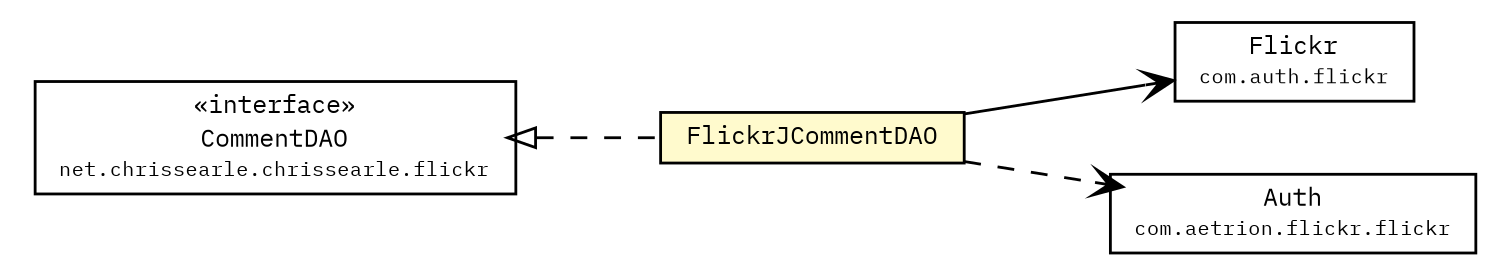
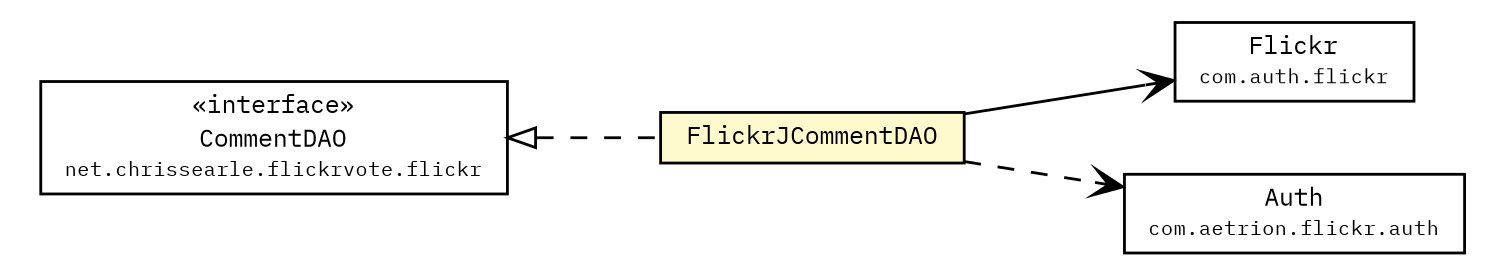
(275, 170) -> (274, 170)
(1293, 229) -> (1295, 229)
